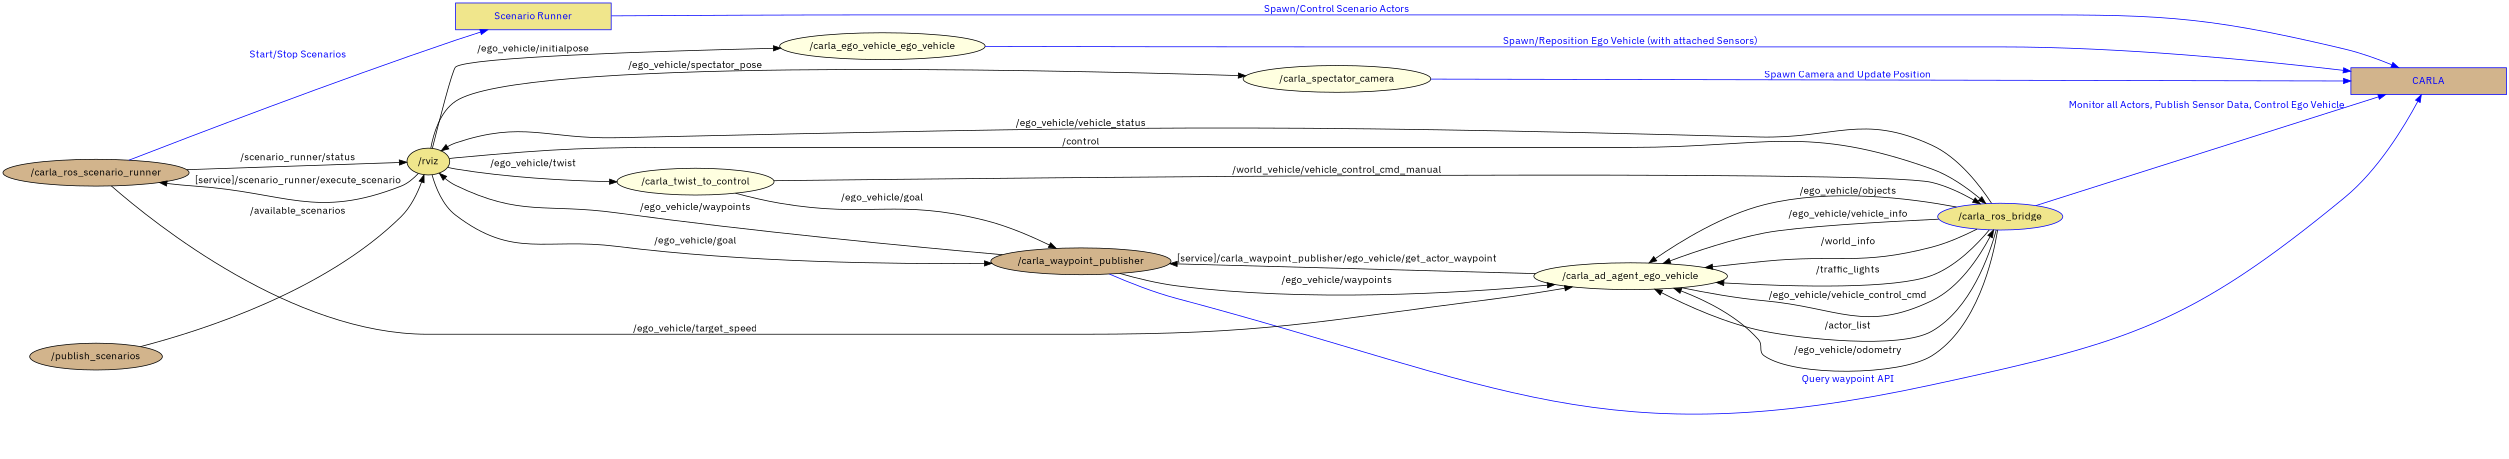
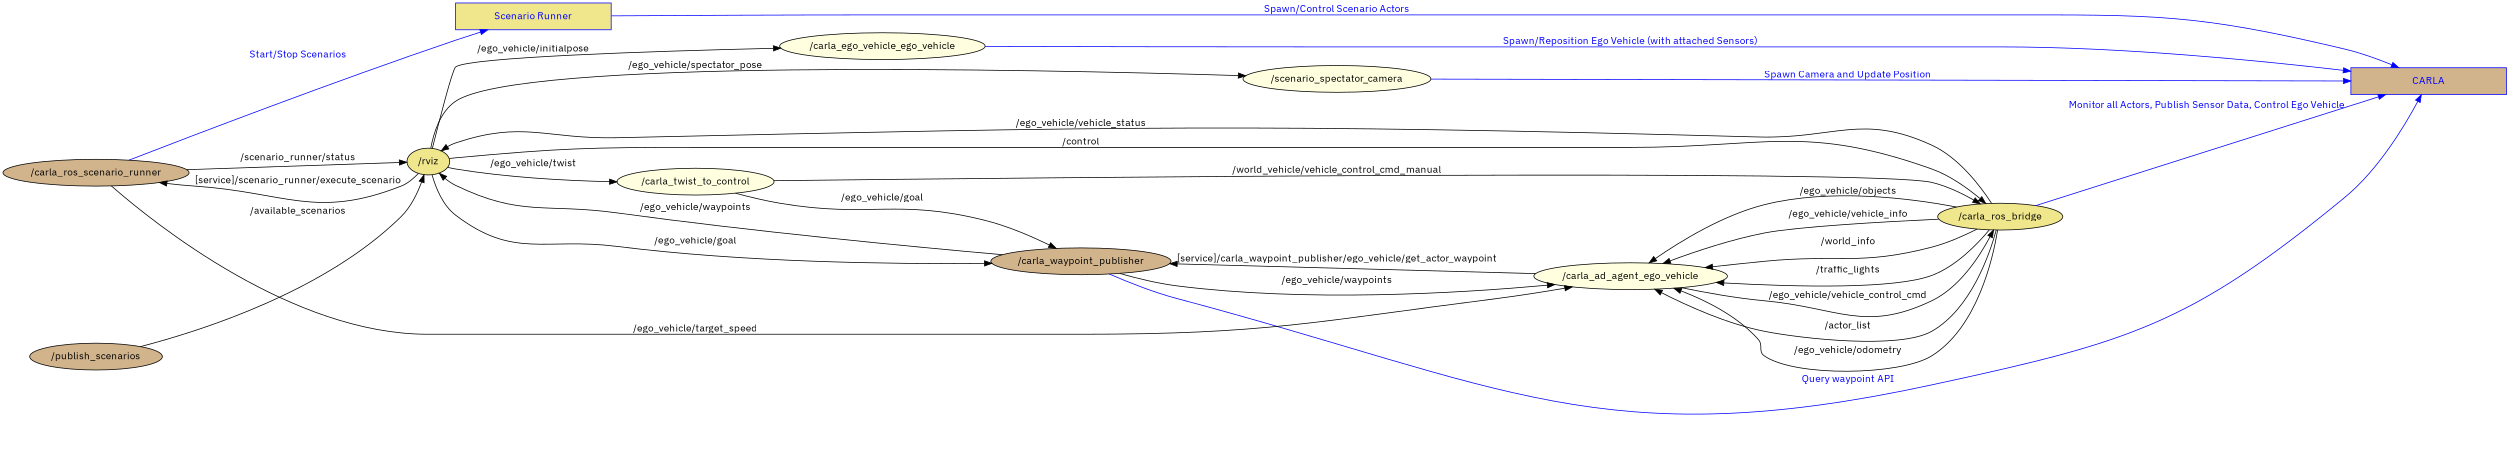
(1337, 79) -> (1337, 79)
(2000, 217) -> (2000, 217)
